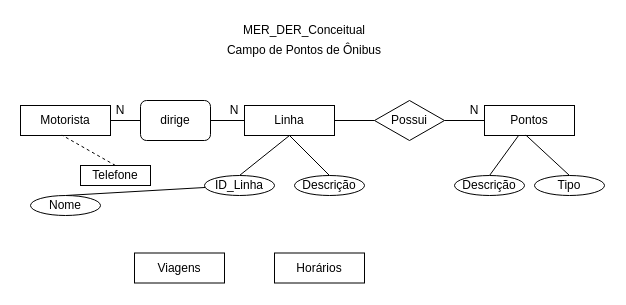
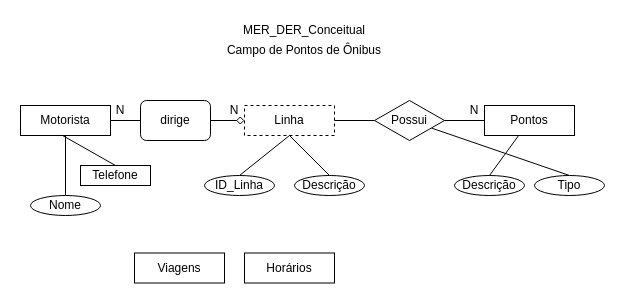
(240, 121) -> (236, 121)
(290, 121) -> (290, 121)
(88, 150) -> (88, 150)
(548, 156) -> (500, 152)
(135, 192) -> (66, 166)
(320, 268) -> (290, 268)
